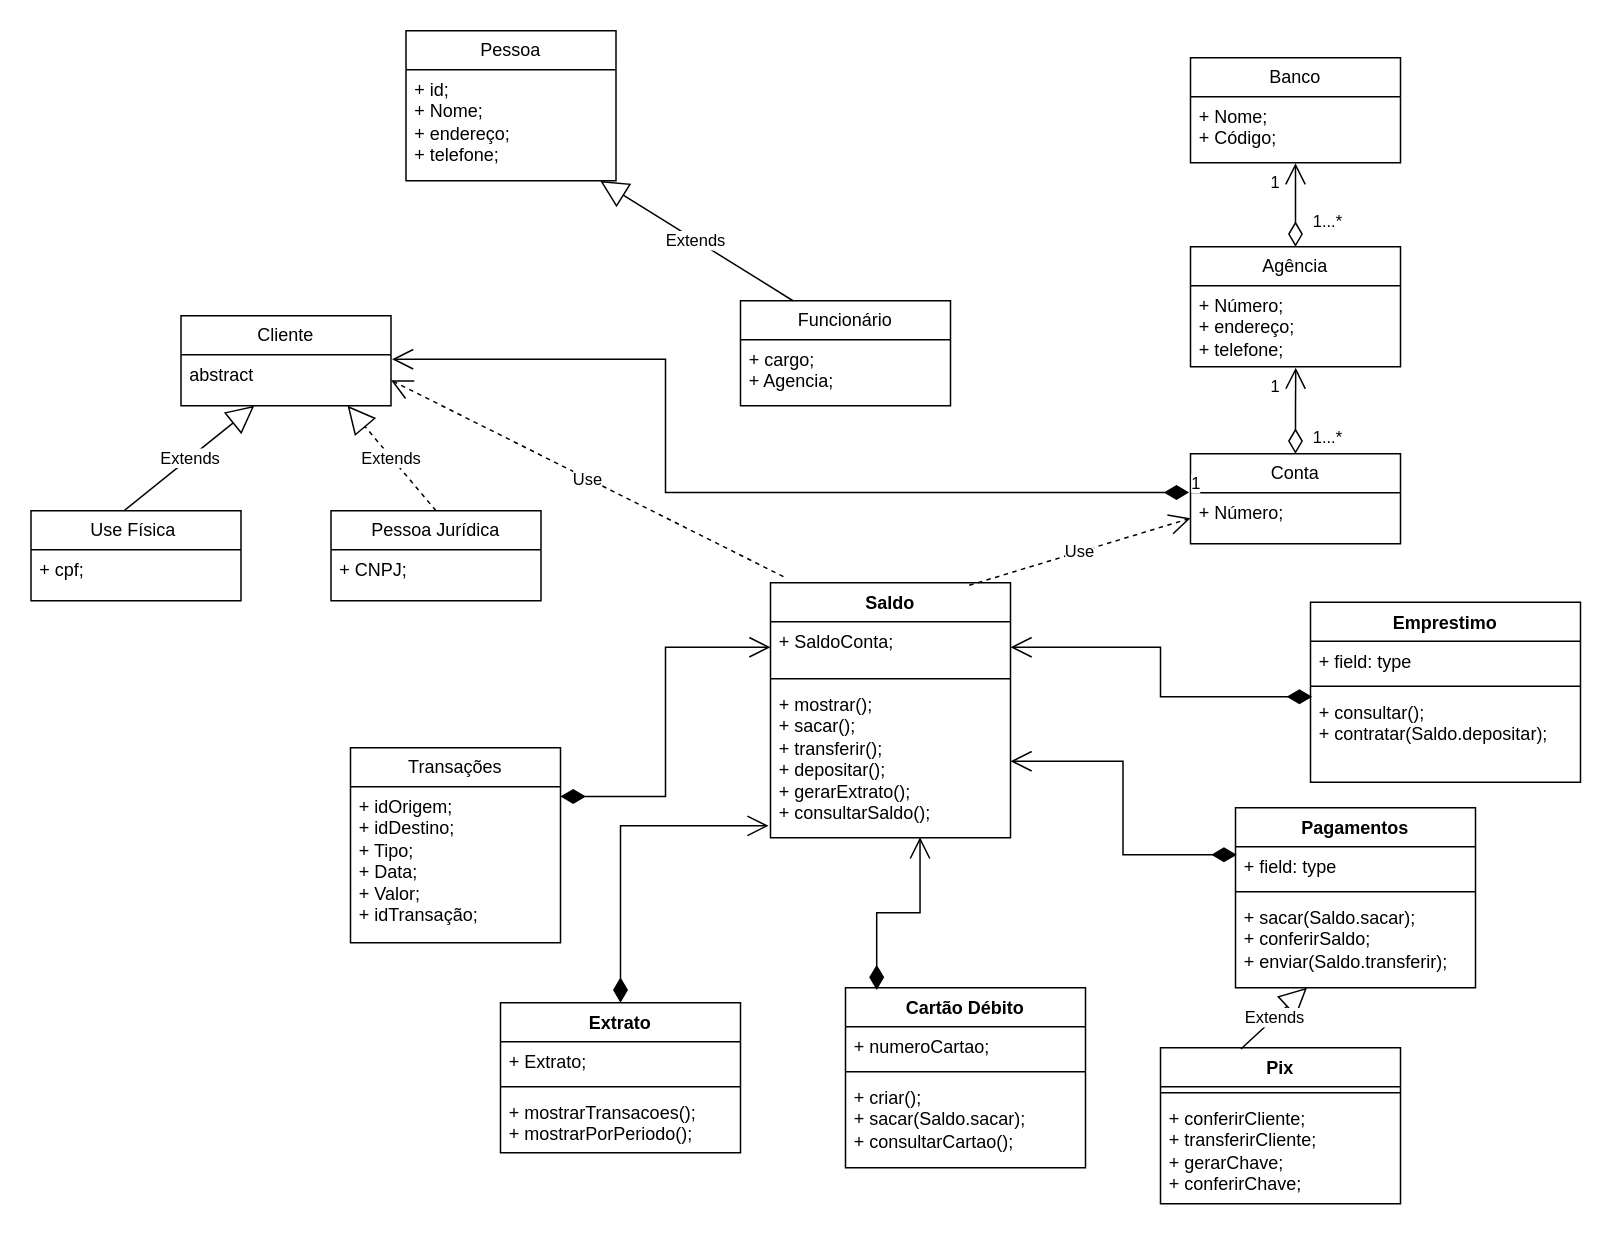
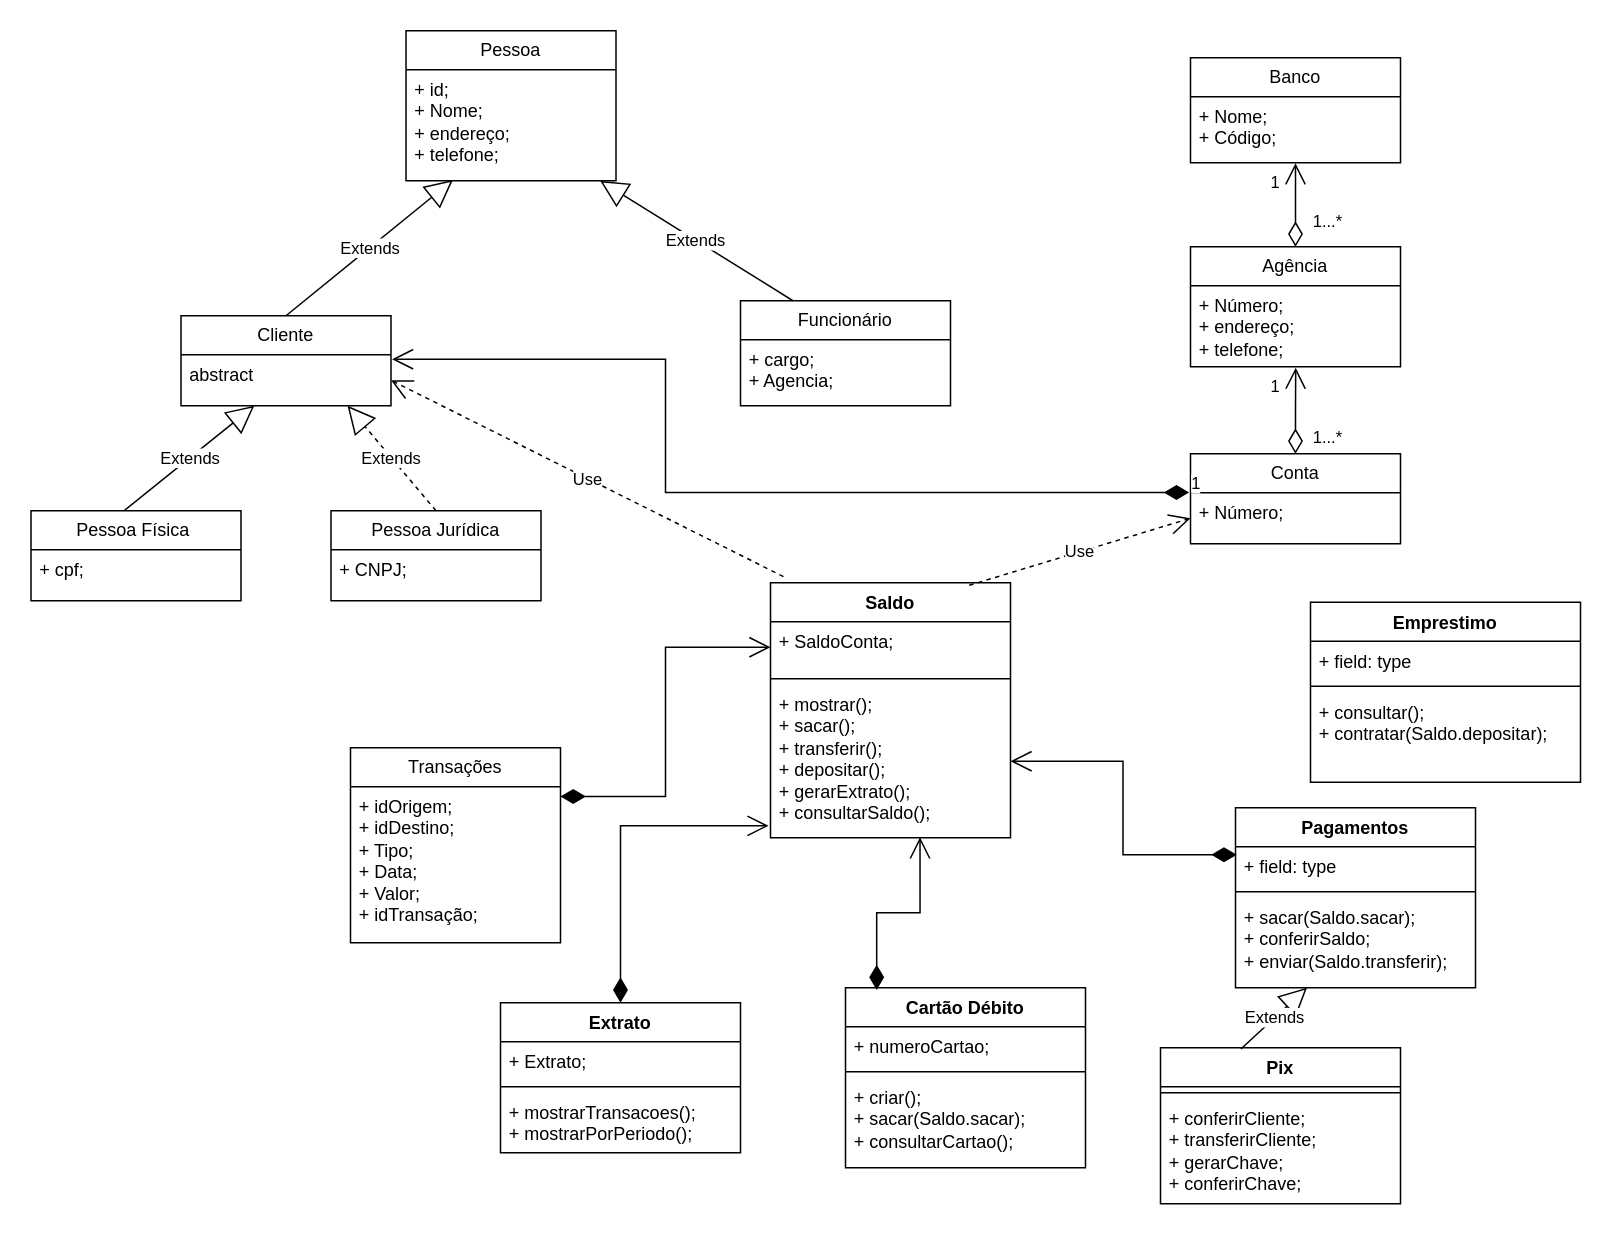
none -> (359, 256)
(136, 530) -> (136, 530)
(1160, 662) -> none
